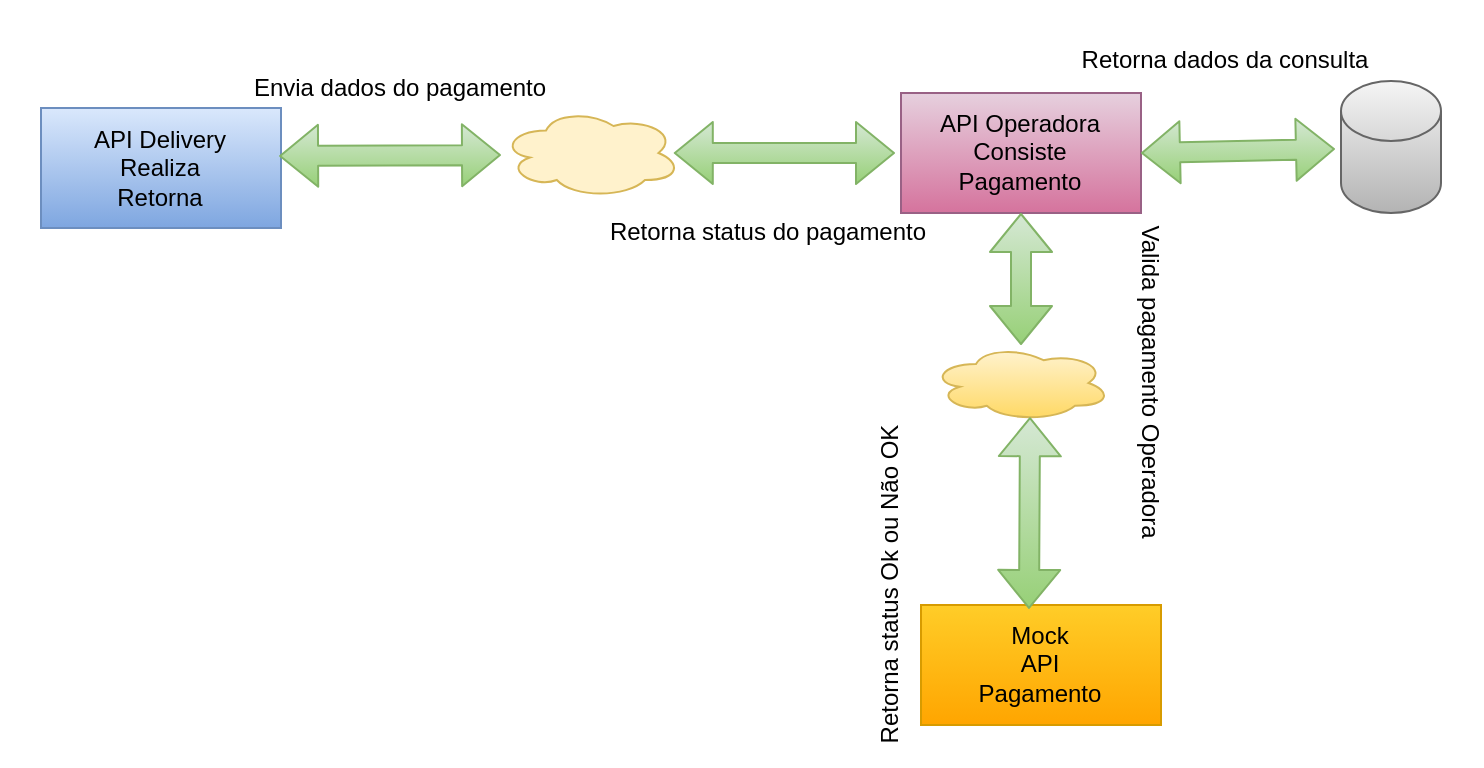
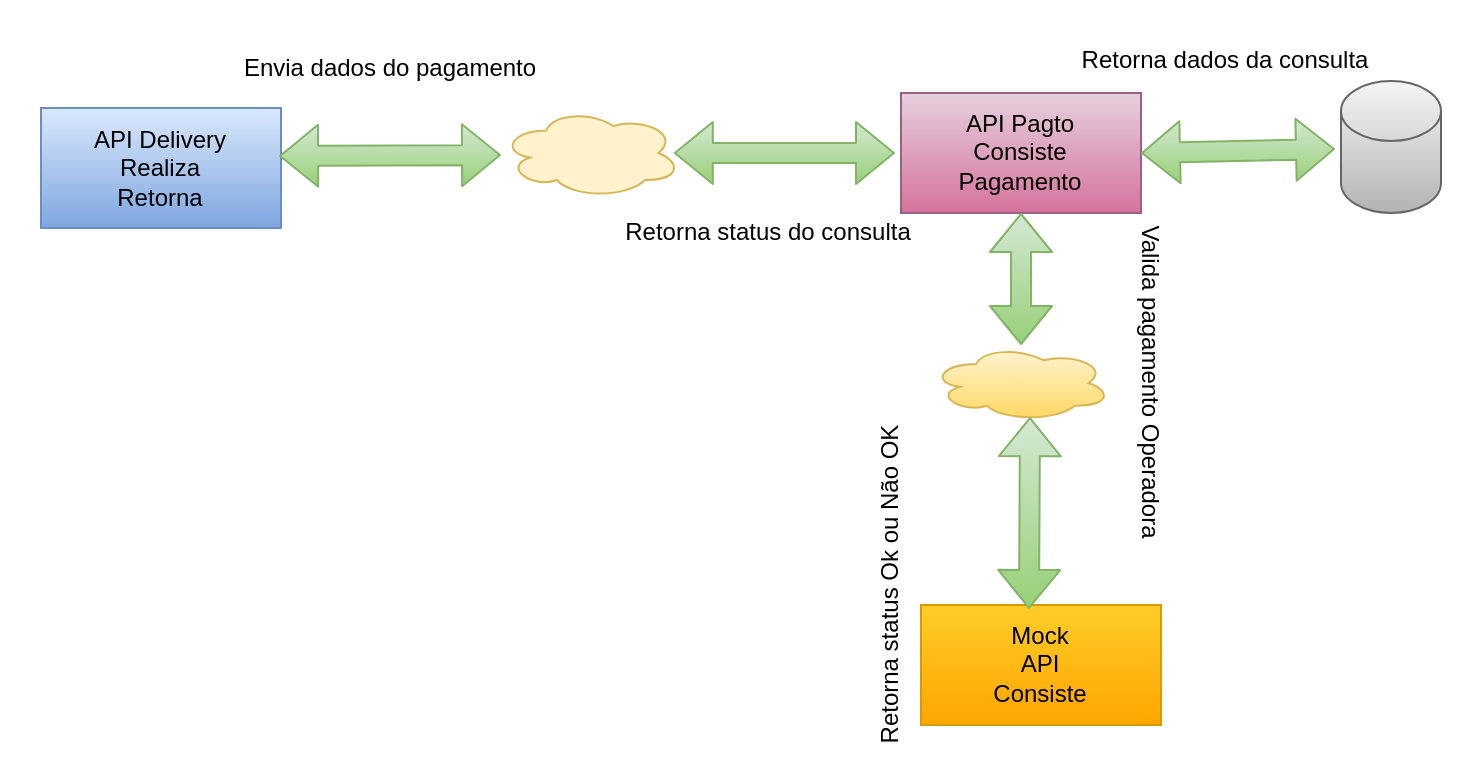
(401, 88) -> (391, 68)
(1021, 153) -> (1021, 153)
(769, 233) -> (769, 233)
(1041, 665) -> (1041, 665)
